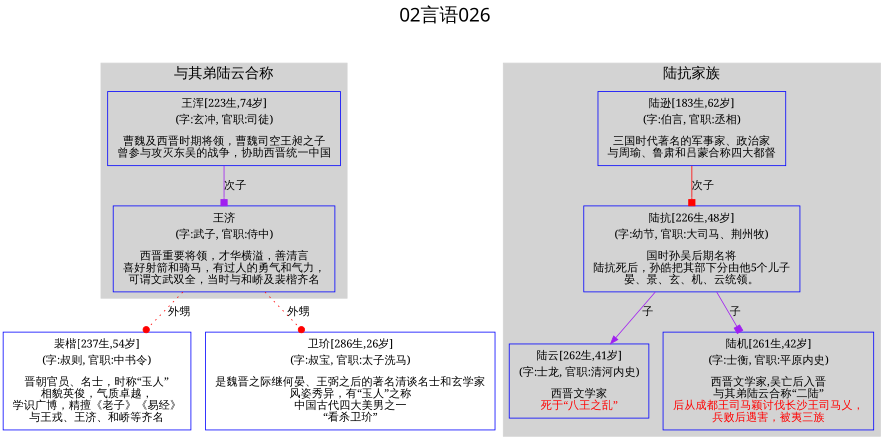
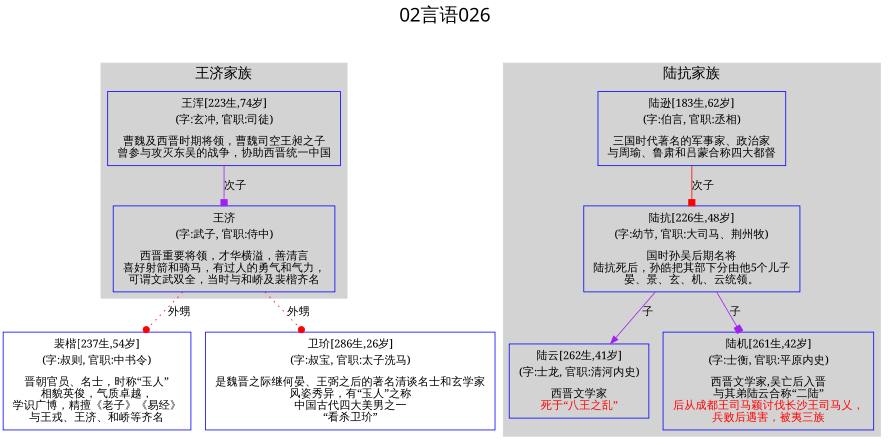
(224, 74) -> (224, 74)
